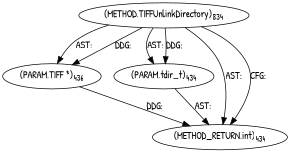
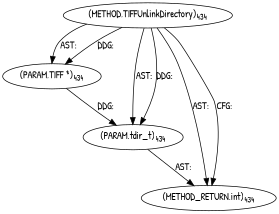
(218, 14) -> (202, 14)
(79, 75) -> (79, 75)
(131, 105) -> (88, 105)
